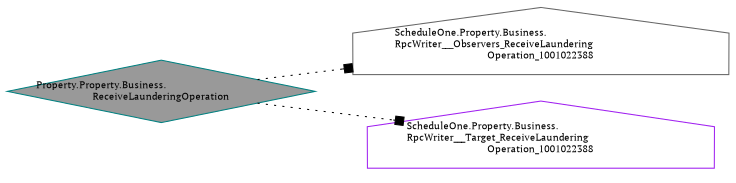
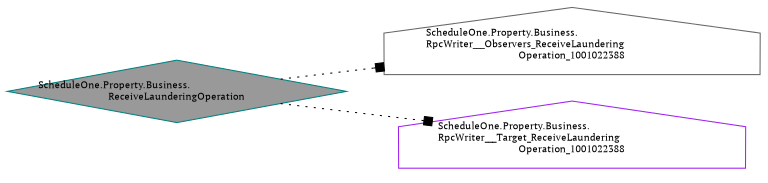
(161, 91) -> (177, 91)
